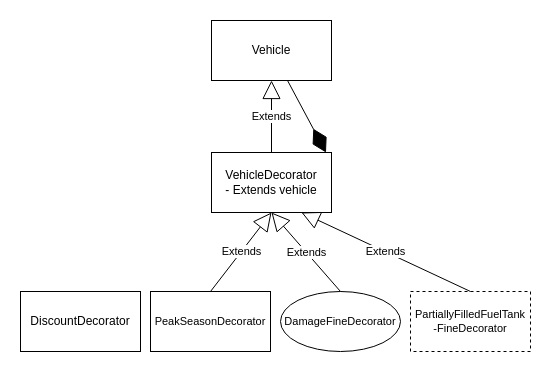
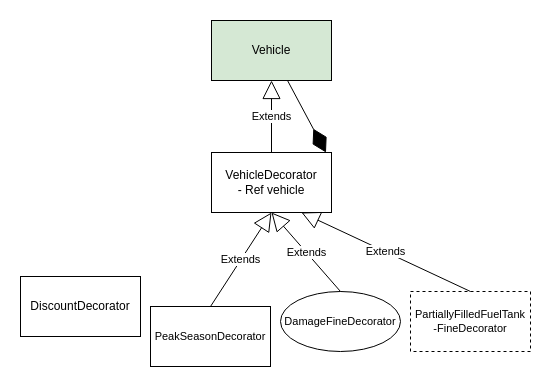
(272, 51) -> (272, 51)
(272, 183) -> (272, 183)
(81, 322) -> (81, 307)
(211, 322) -> (211, 337)
